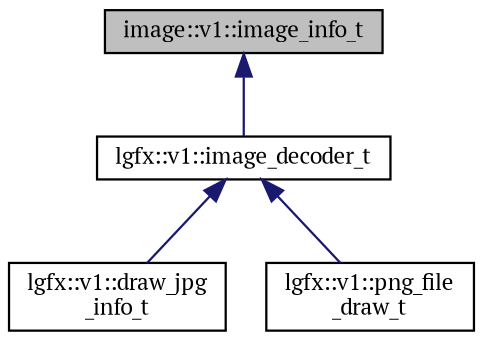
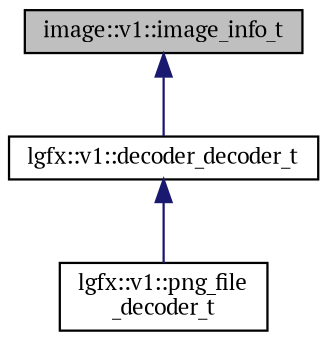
(244, 158) -> (164, 158)
(117, 297) -> none
(370, 297) -> (164, 297)
